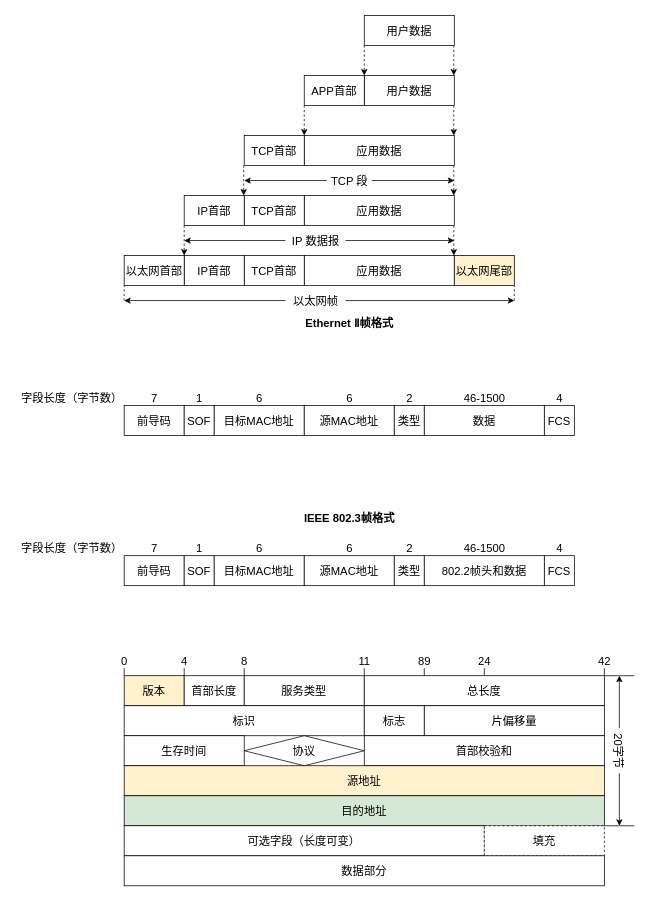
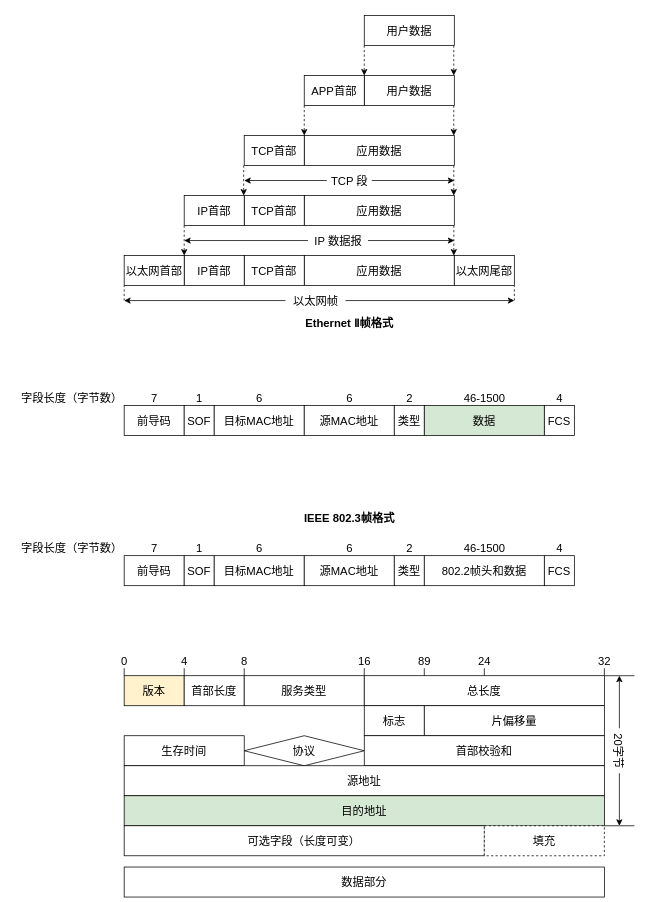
(315, 240) -> (338, 240)
(484, 270) -> (484, 270)
(484, 420) -> (484, 420)
(365, 660) -> (365, 660)
(605, 660) -> (605, 660)
(244, 720) -> none
(364, 780) -> (364, 780)
(364, 870) -> (364, 882)
